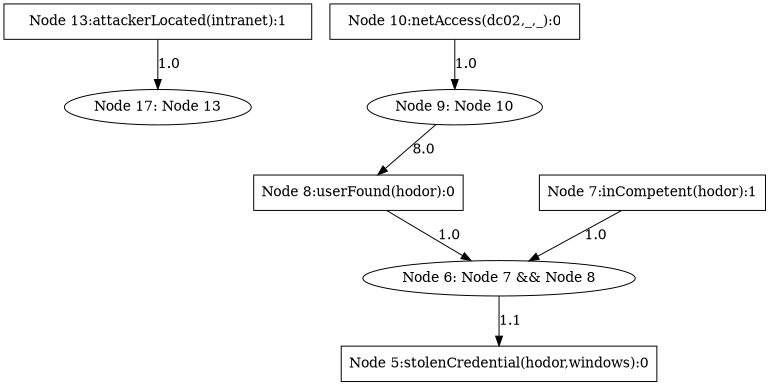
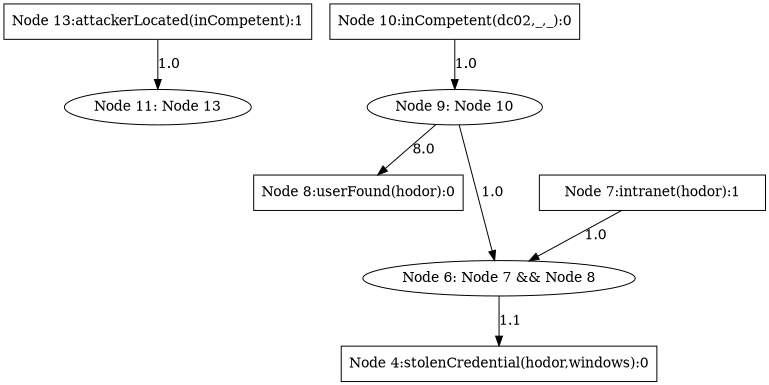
(158, 22) -> (158, 22)
(455, 22) -> (455, 22)
(158, 107) -> (158, 107)
(652, 193) -> (652, 193)
(425, 233) -> (476, 188)
(499, 364) -> (499, 364)
